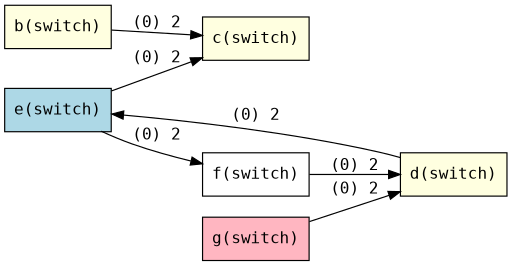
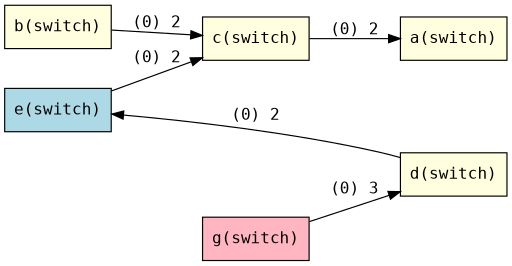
none -> (454, 39)
(256, 174) -> none
(355, 189) -> (355, 189)
